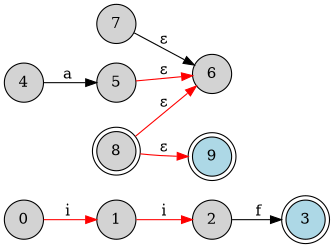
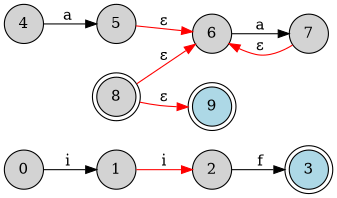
none -> (255, 34)
(159, 46) -> (266, 55)
(65, 220) -> (65, 170)
